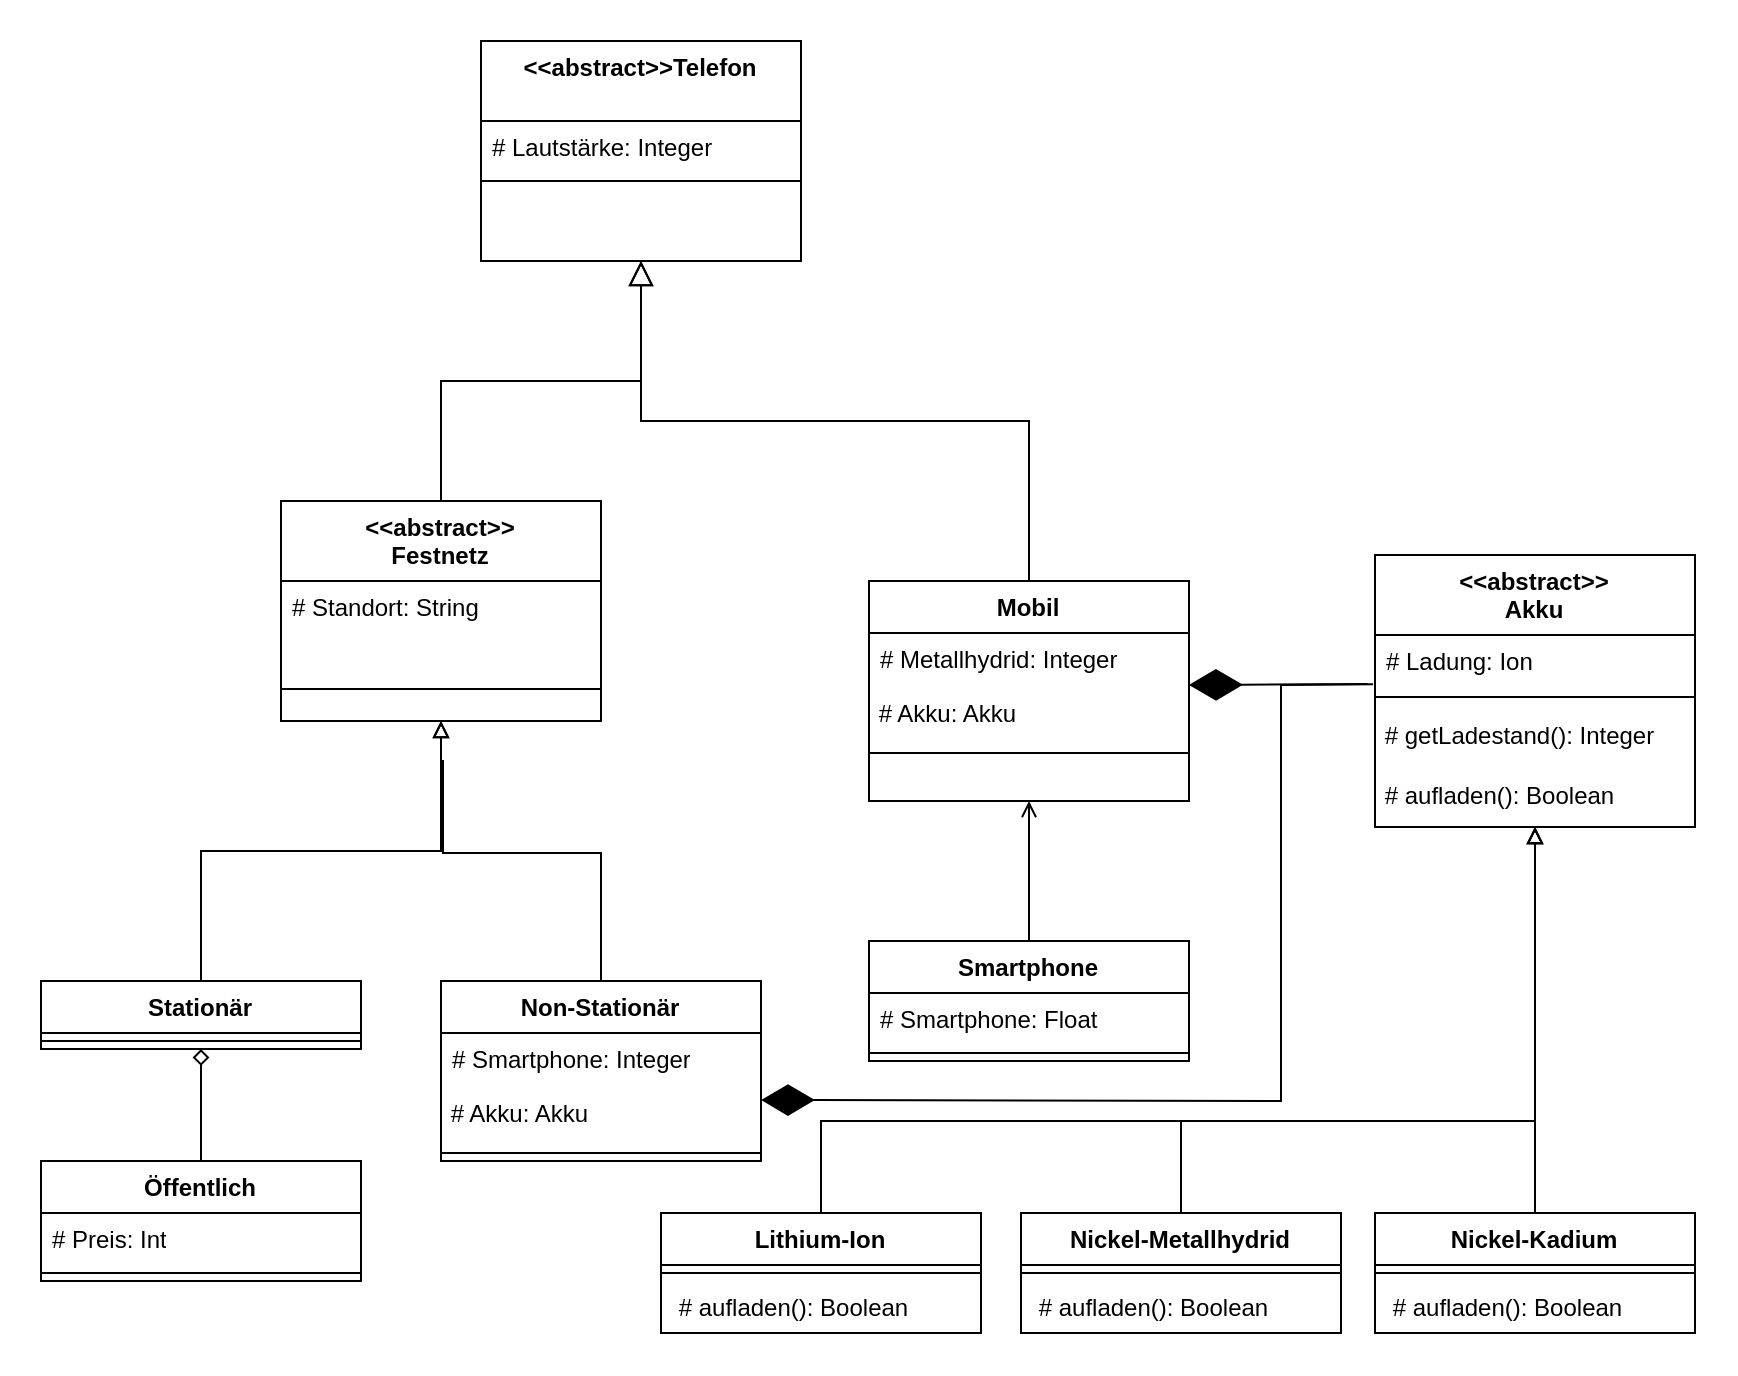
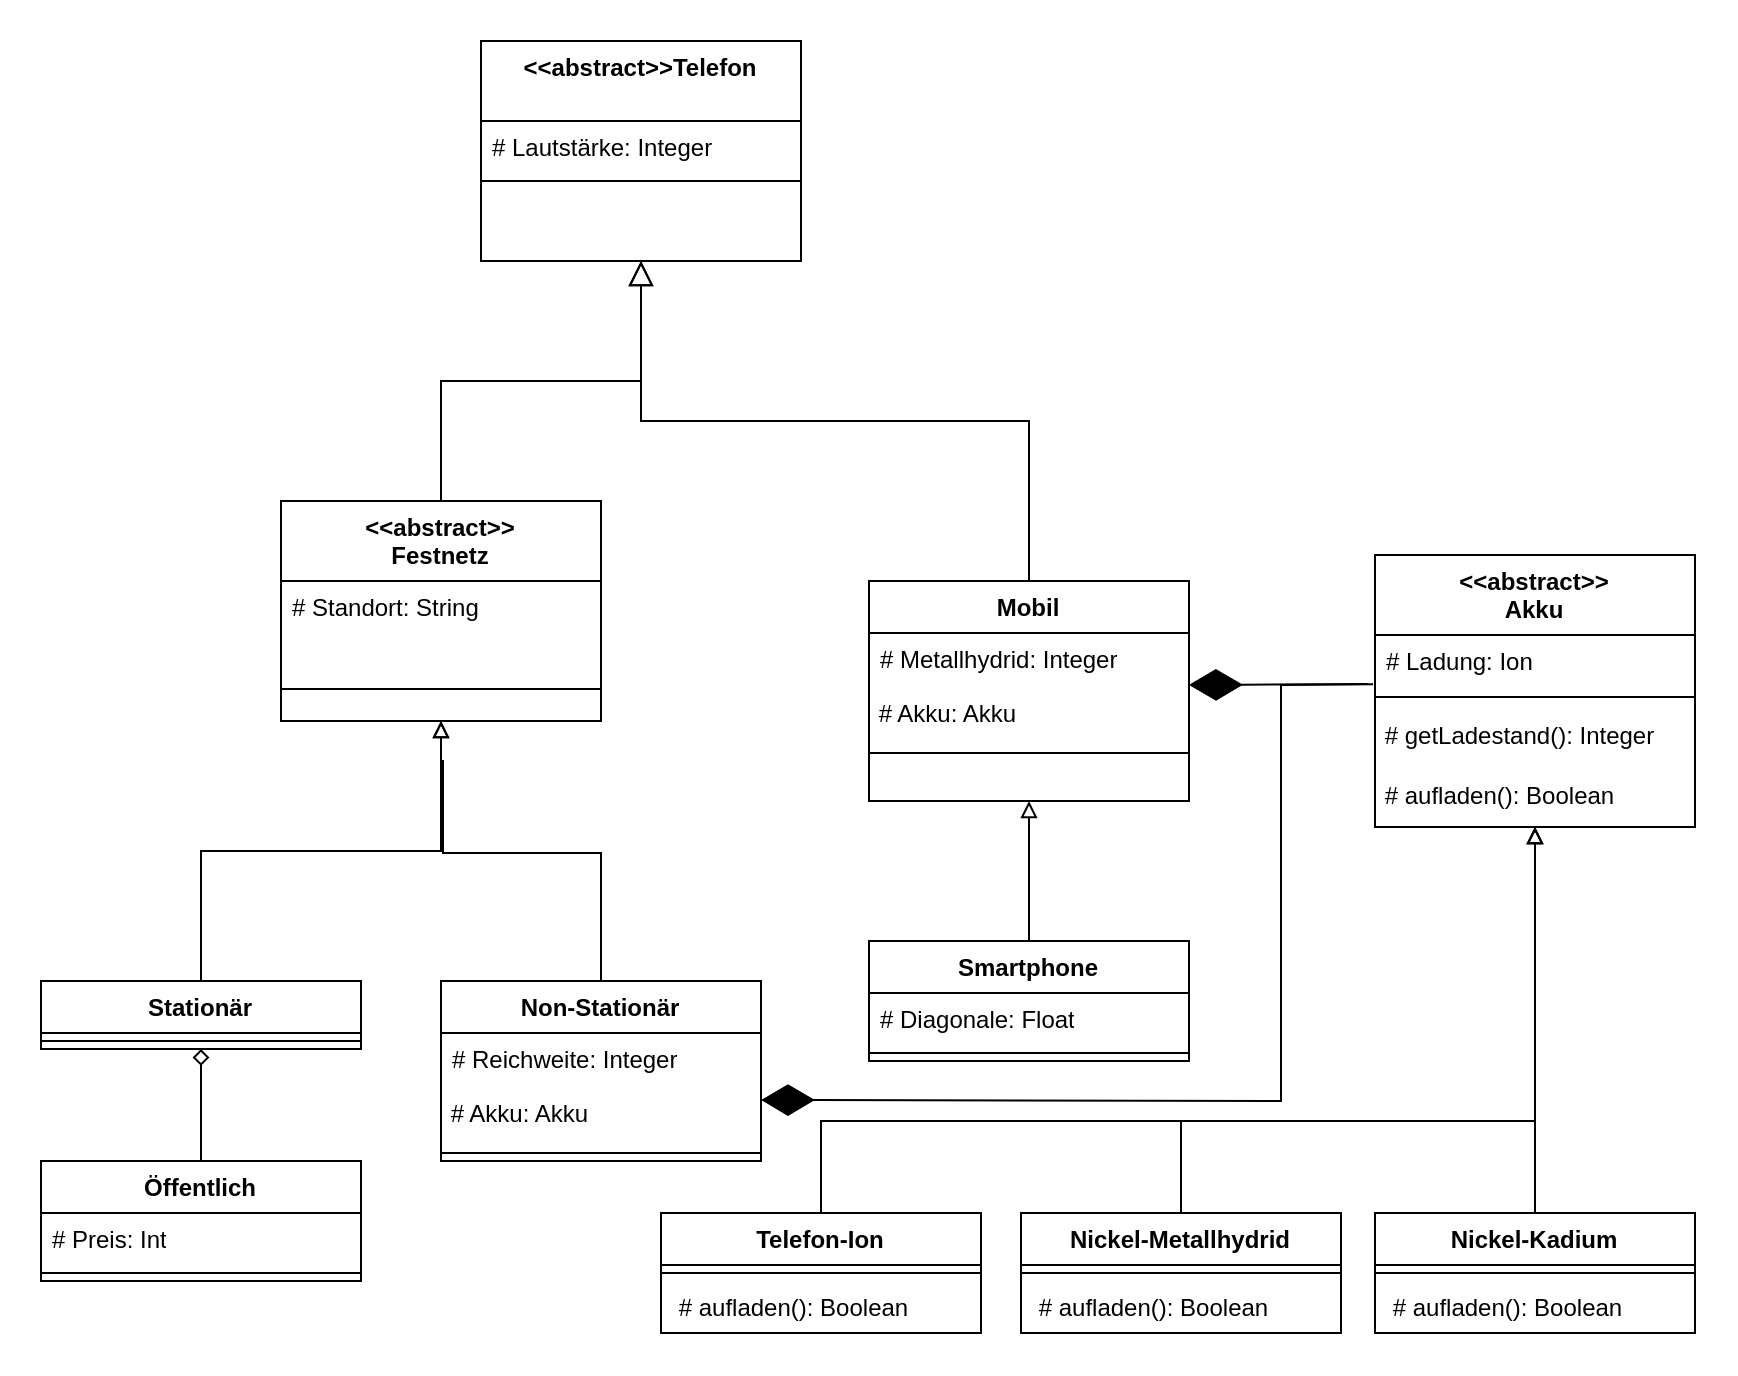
(1029, 813) -> (1029, 818)
(996, 1021) -> (983, 1021)
(585, 1061) -> (579, 1061)
(821, 1241) -> (821, 1241)
